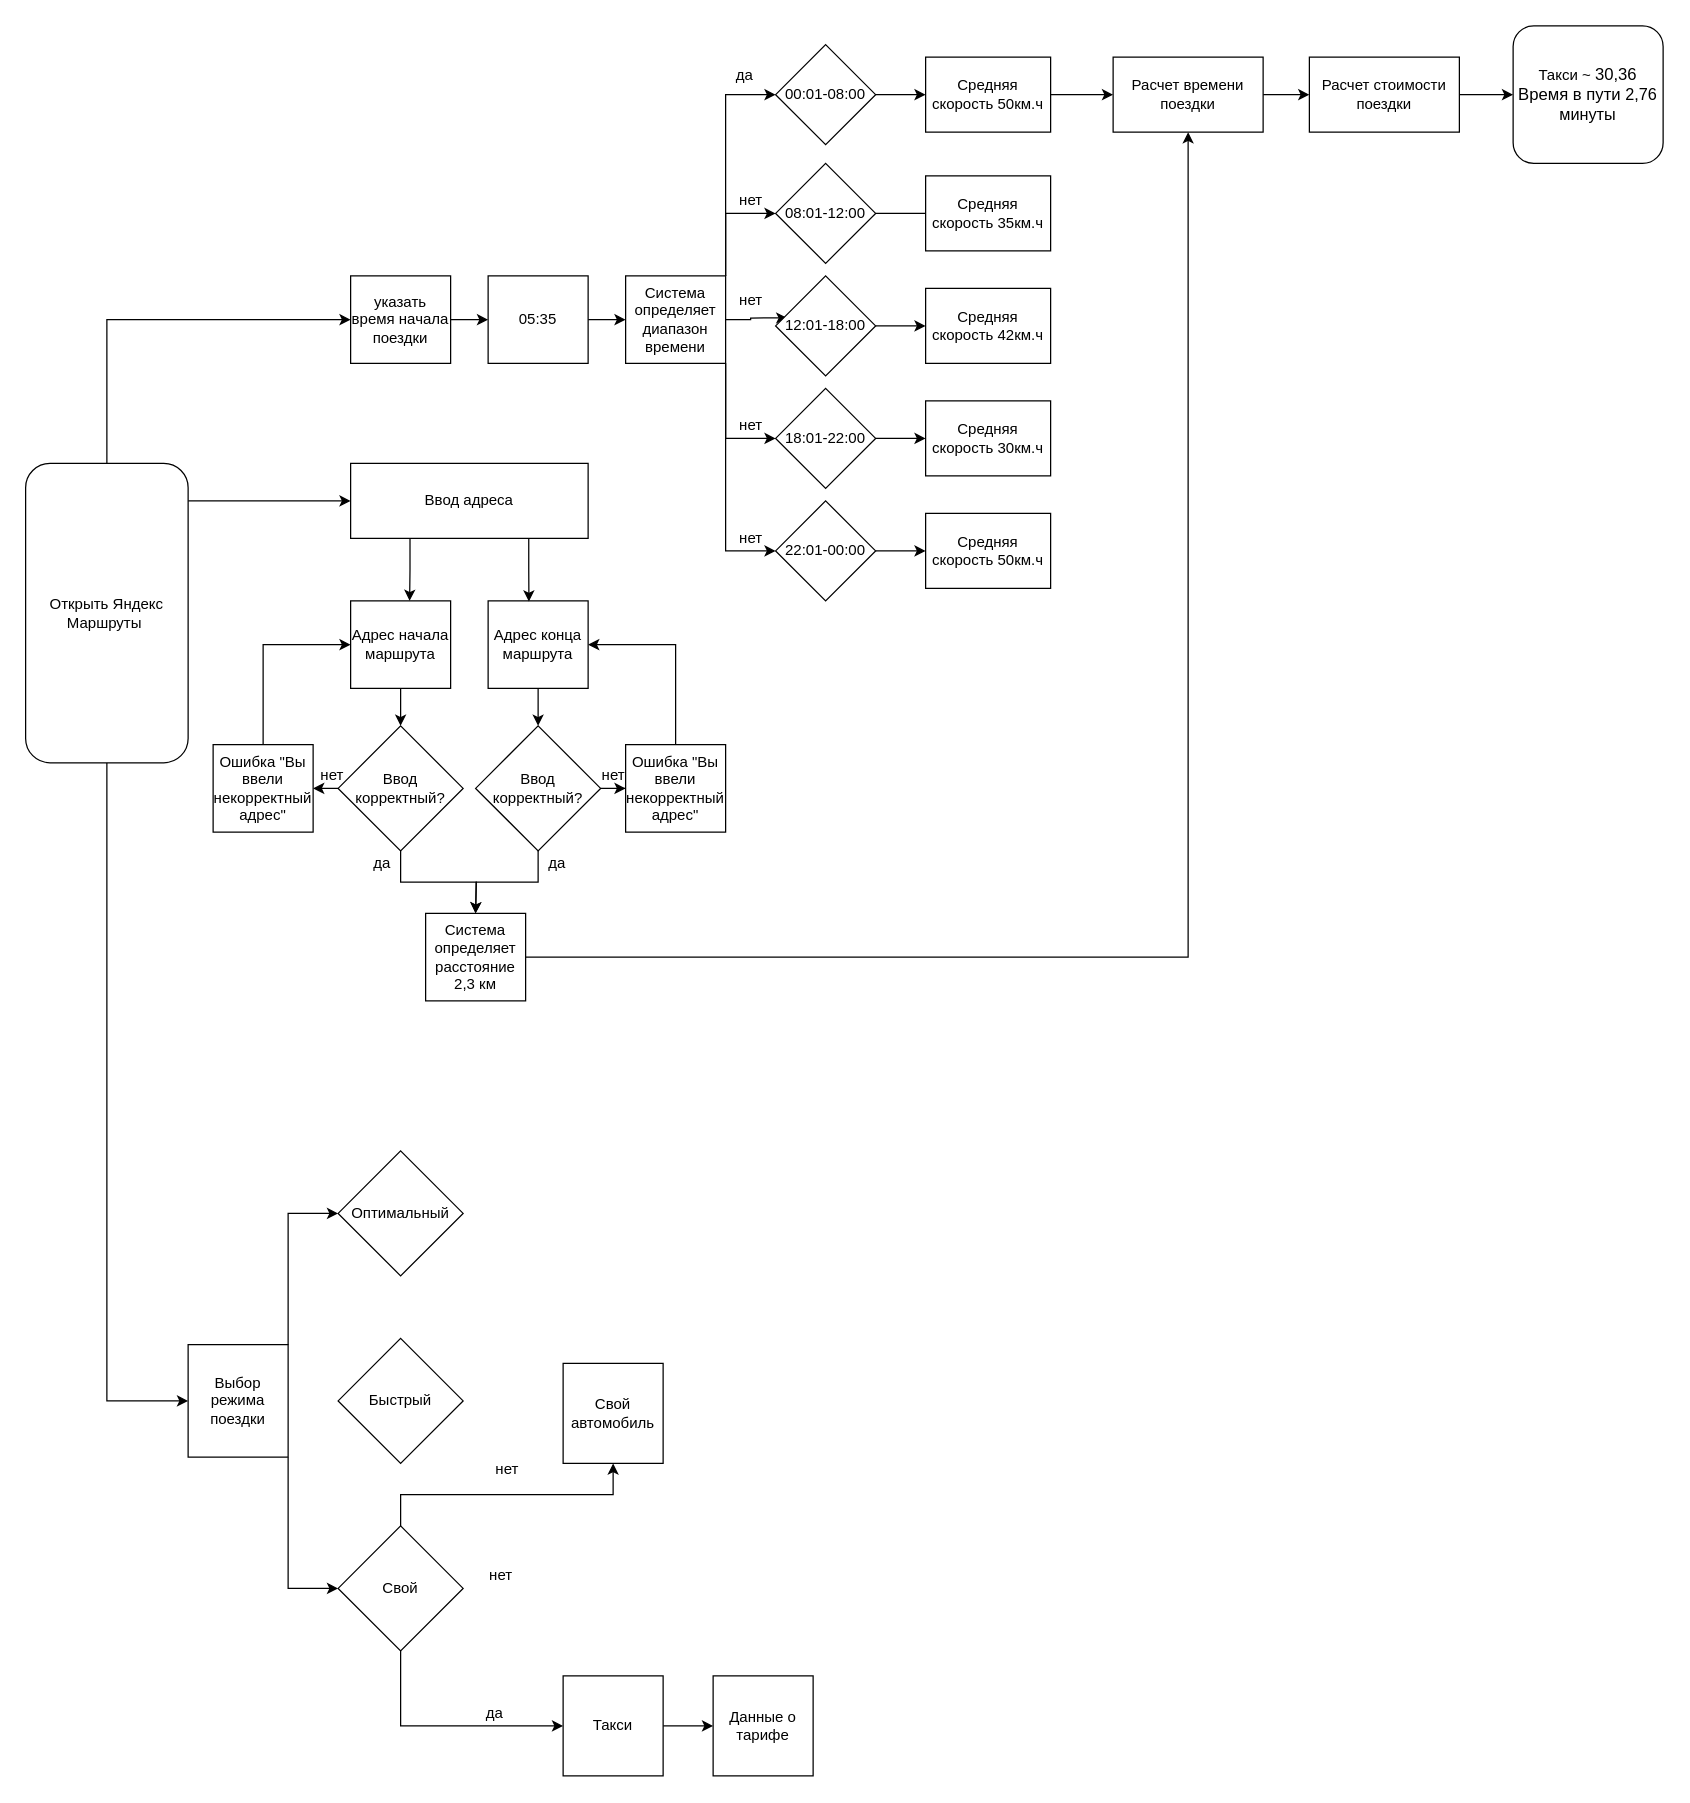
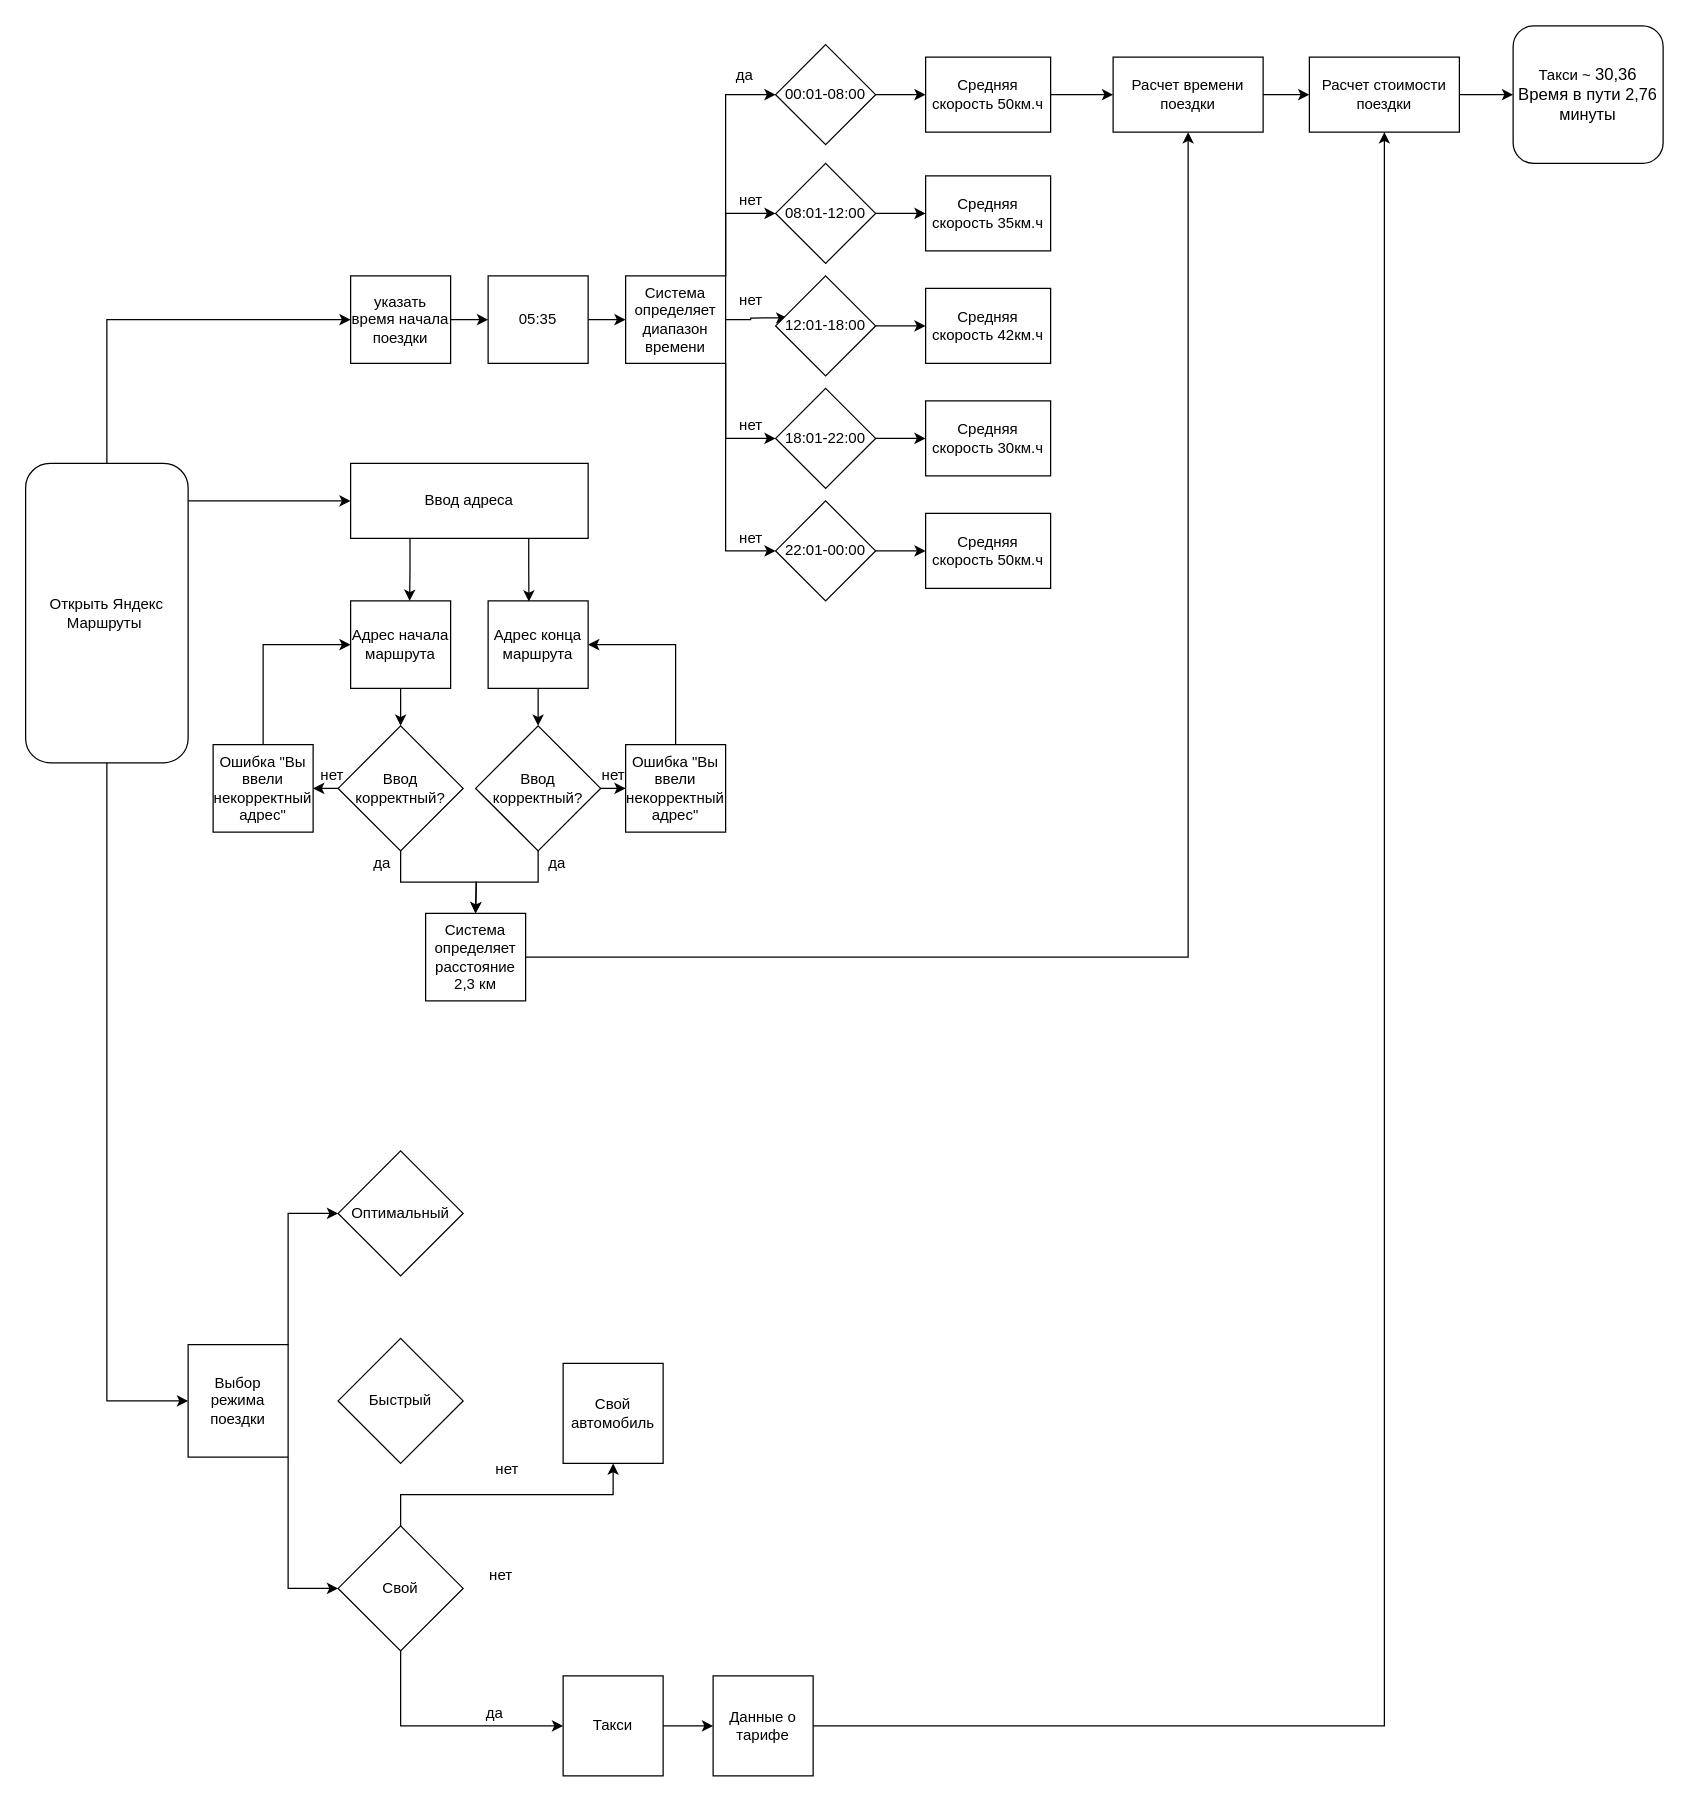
(919, 213) -> (916, 213)
none -> (1384, 1218)
